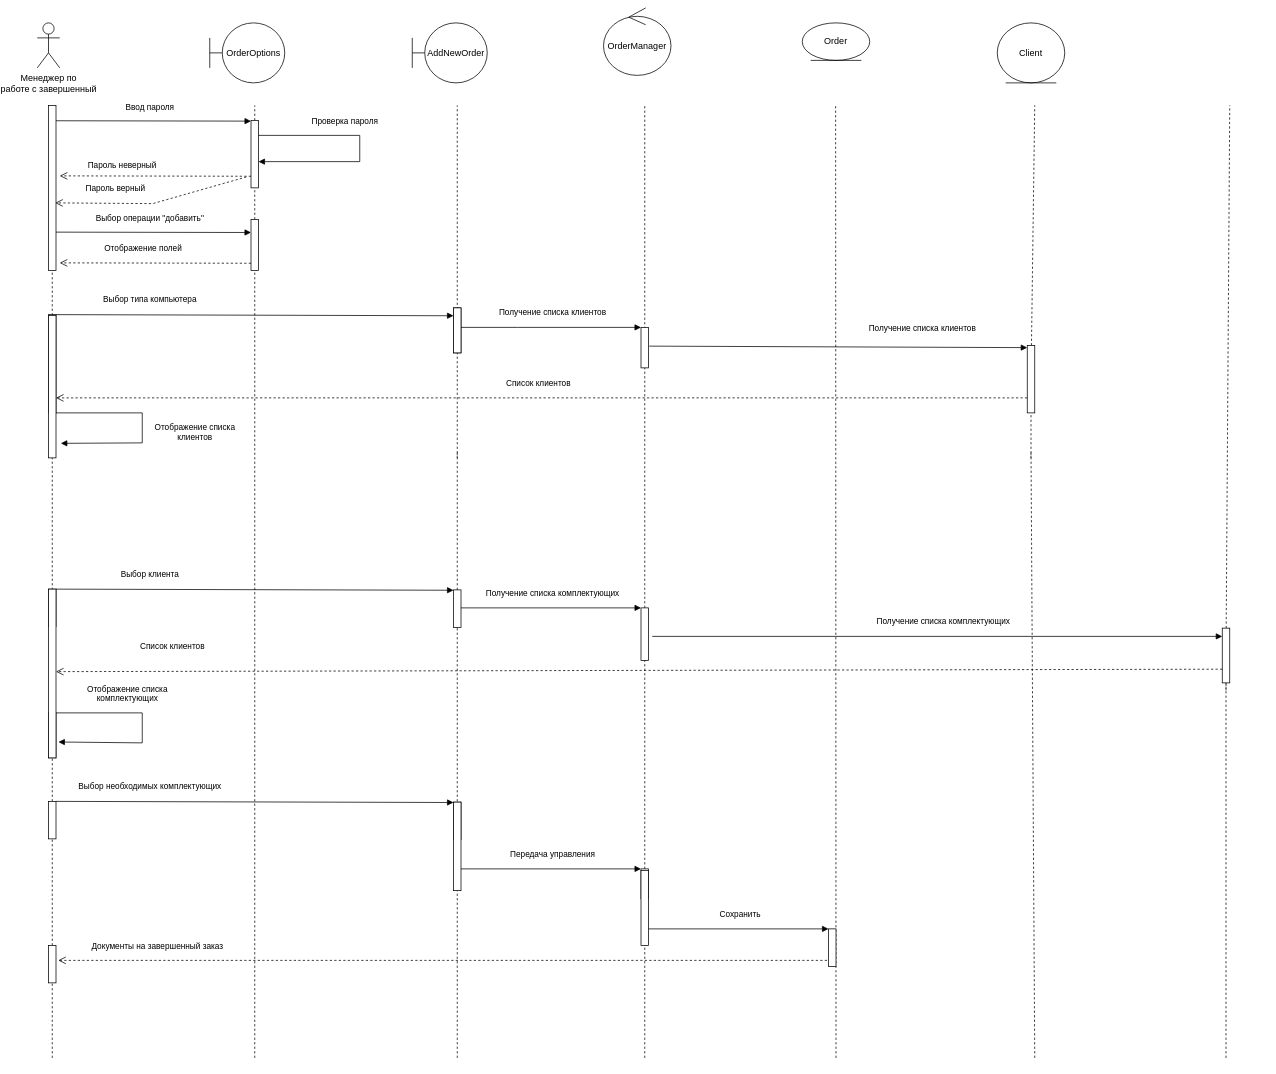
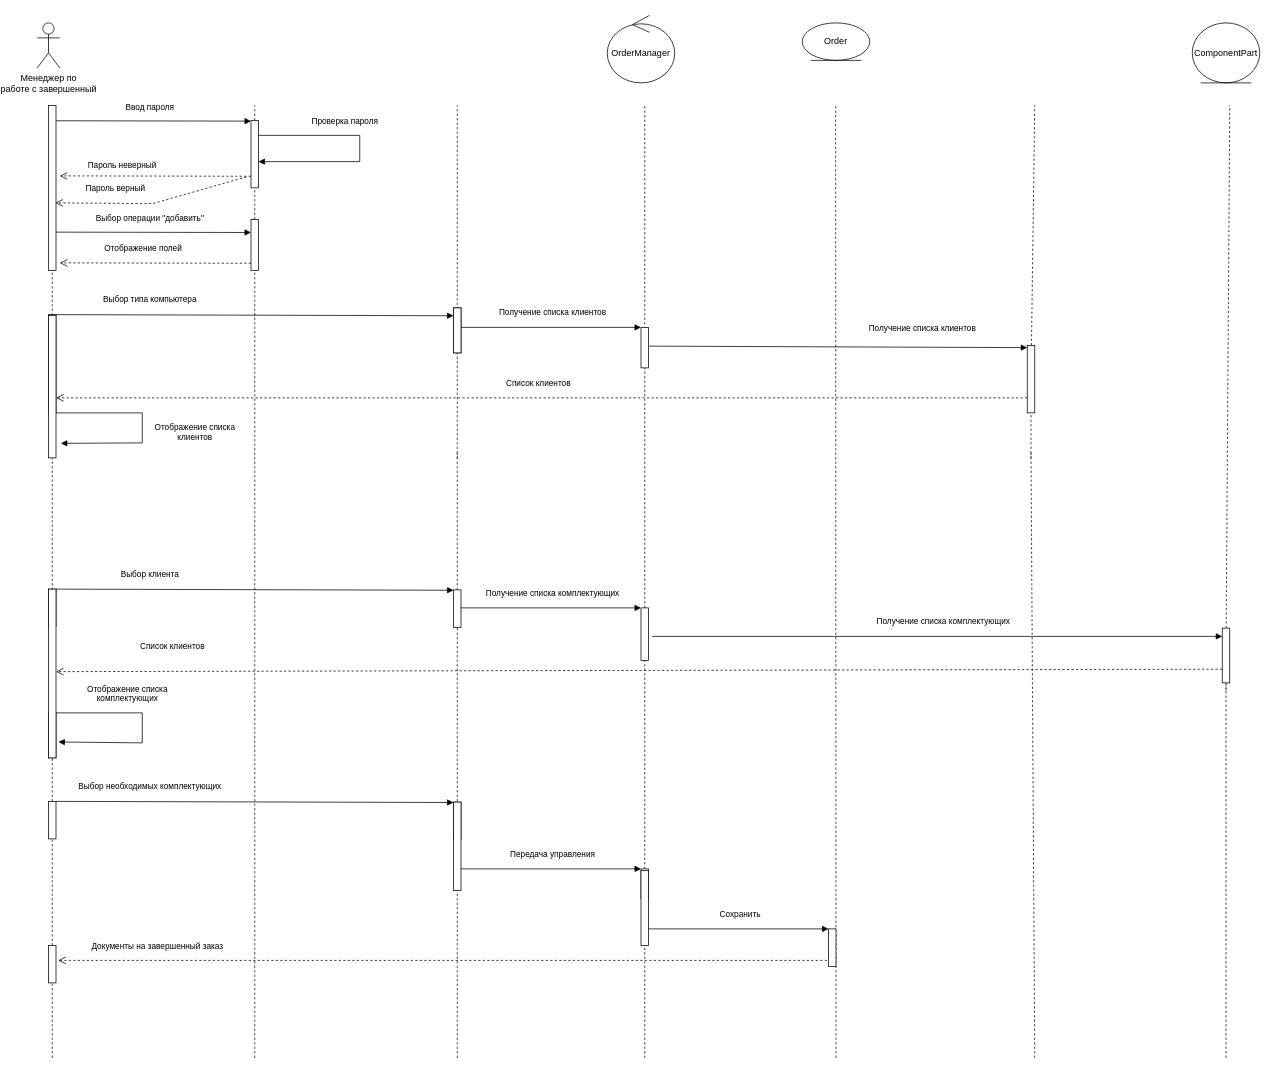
(637, 42) -> (641, 49)
(247, 53) -> none
(450, 53) -> none
(1031, 53) -> none
none -> (1226, 53)
